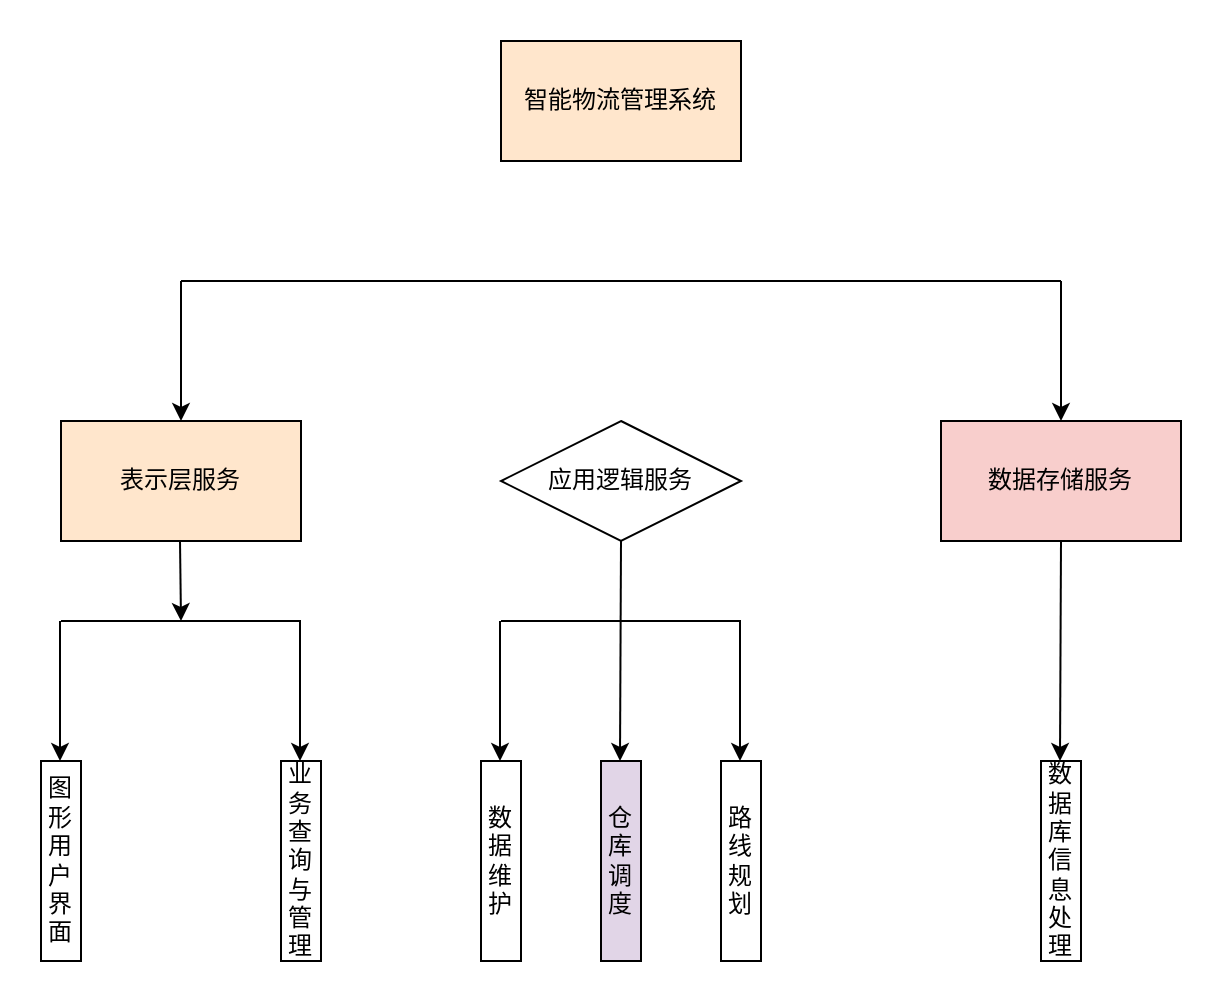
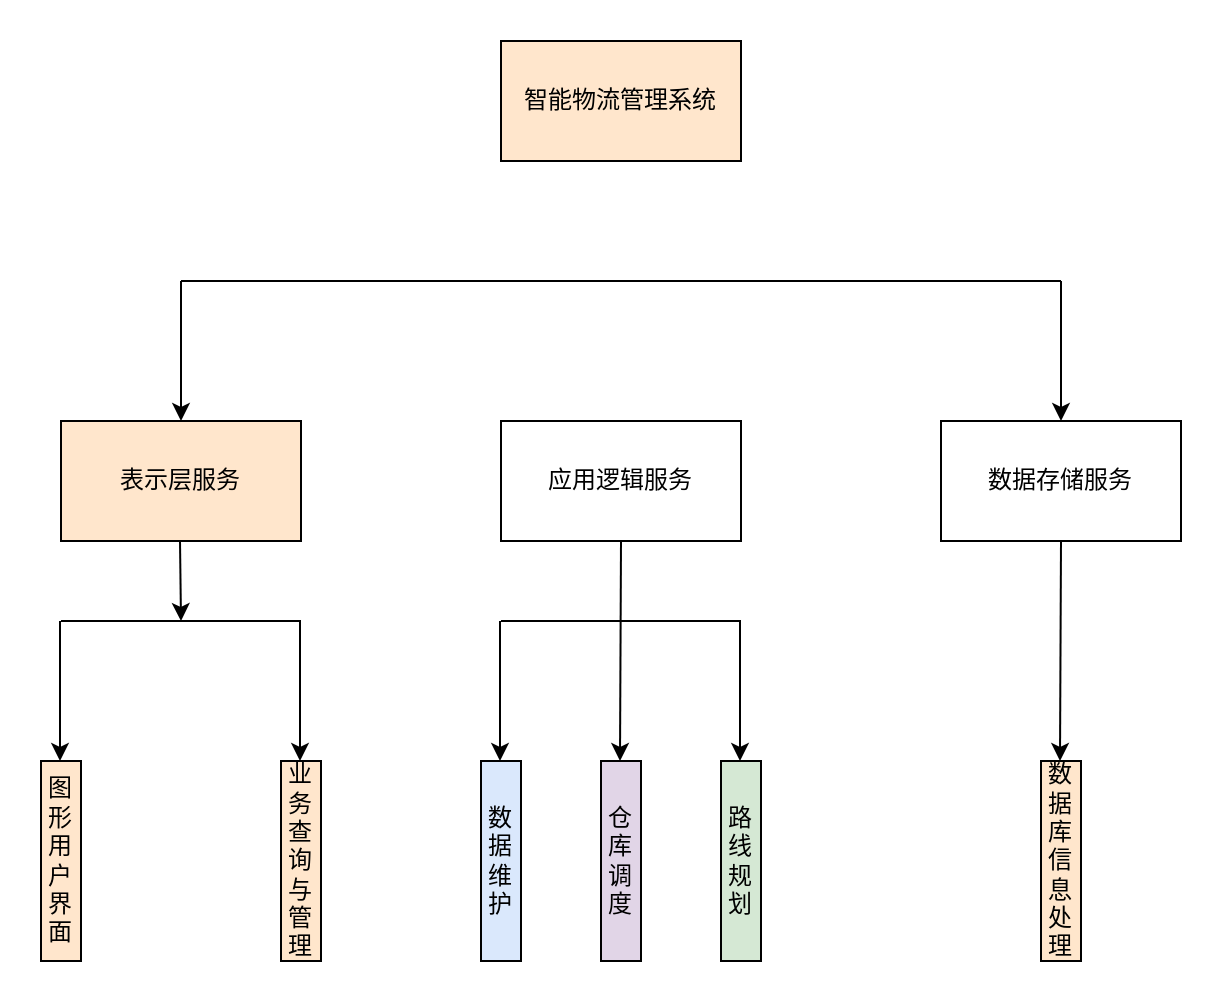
(621, 481) -> (621, 481)
(1061, 481) -> (1061, 481)
(61, 861) -> (61, 861)
(301, 861) -> (301, 861)
(501, 861) -> (501, 861)
(741, 861) -> (741, 861)
(1061, 861) -> (1061, 861)
